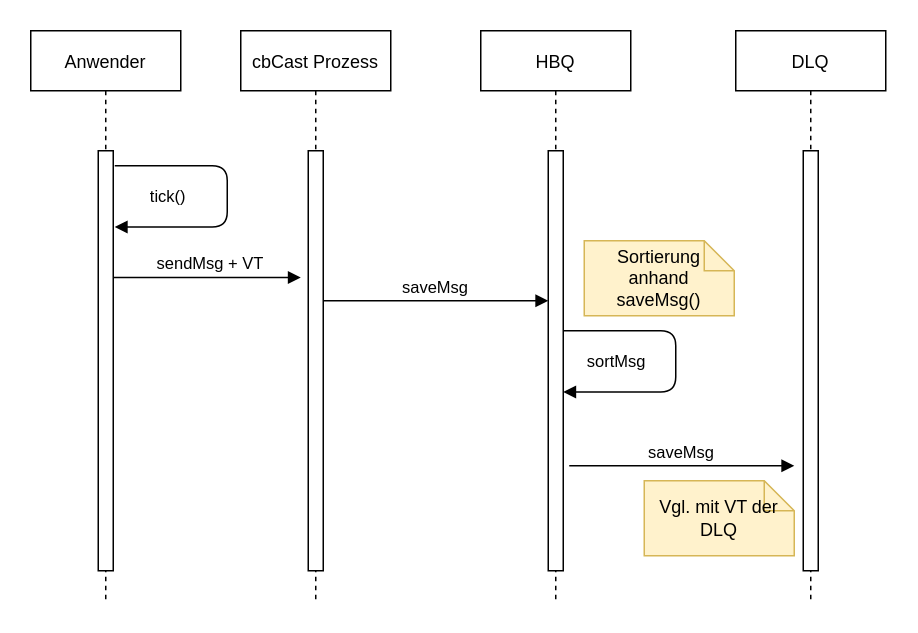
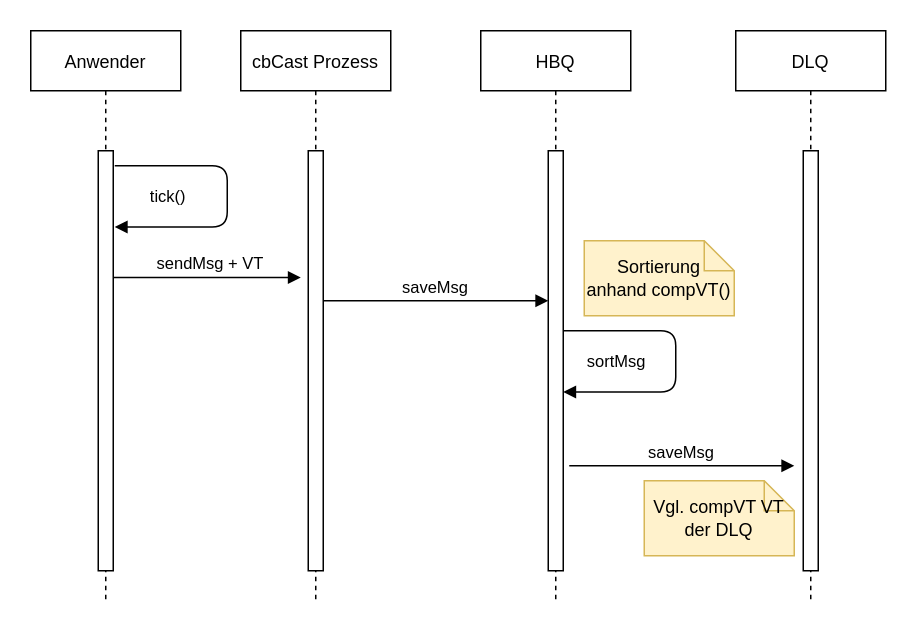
(659, 278) -> (659, 278)
(719, 518) -> (719, 518)
